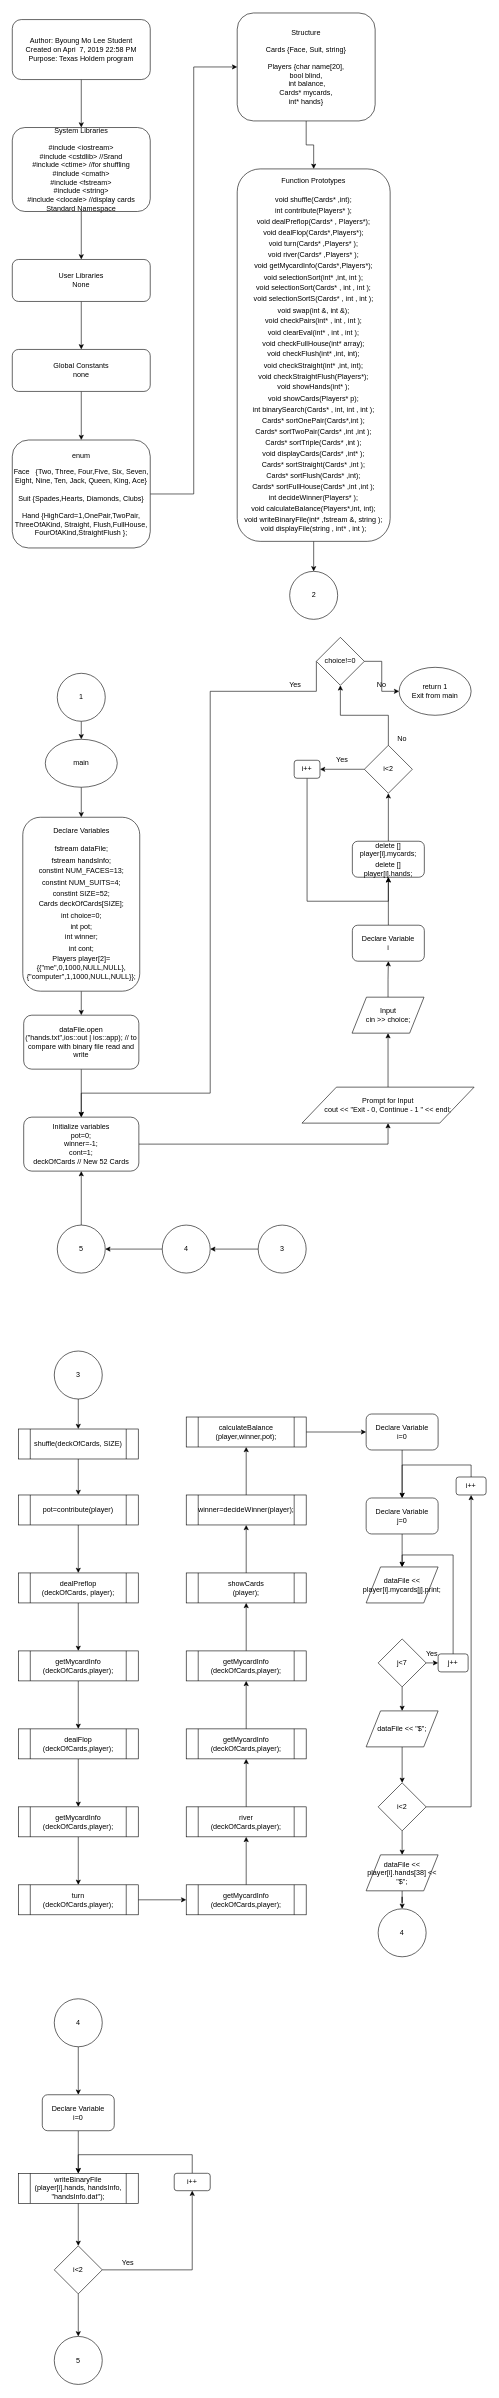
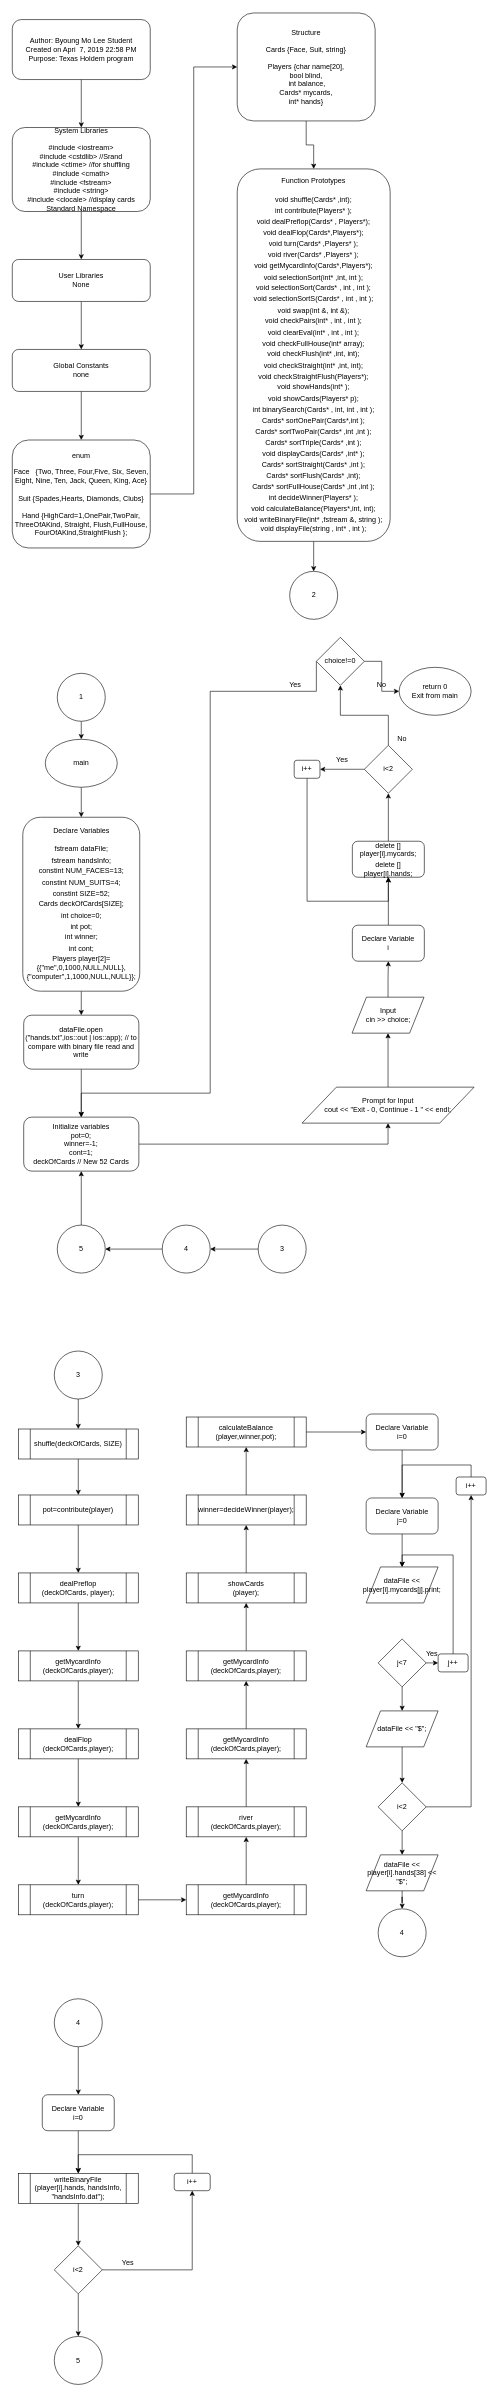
(435, 691) -> (435, 691)
